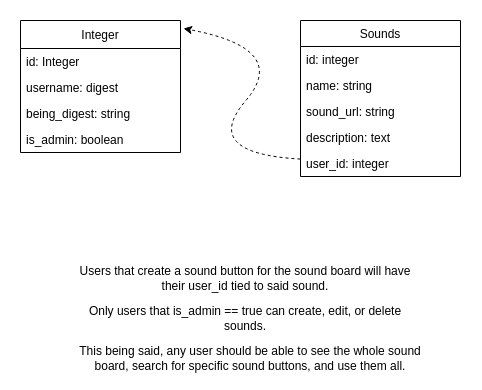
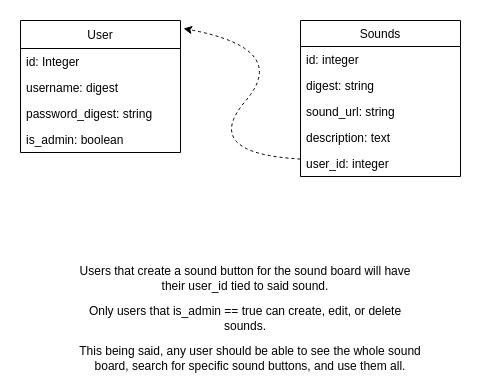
(100, 35) -> (100, 35)
(342, 86) -> (347, 86)
(85, 114) -> (97, 114)
